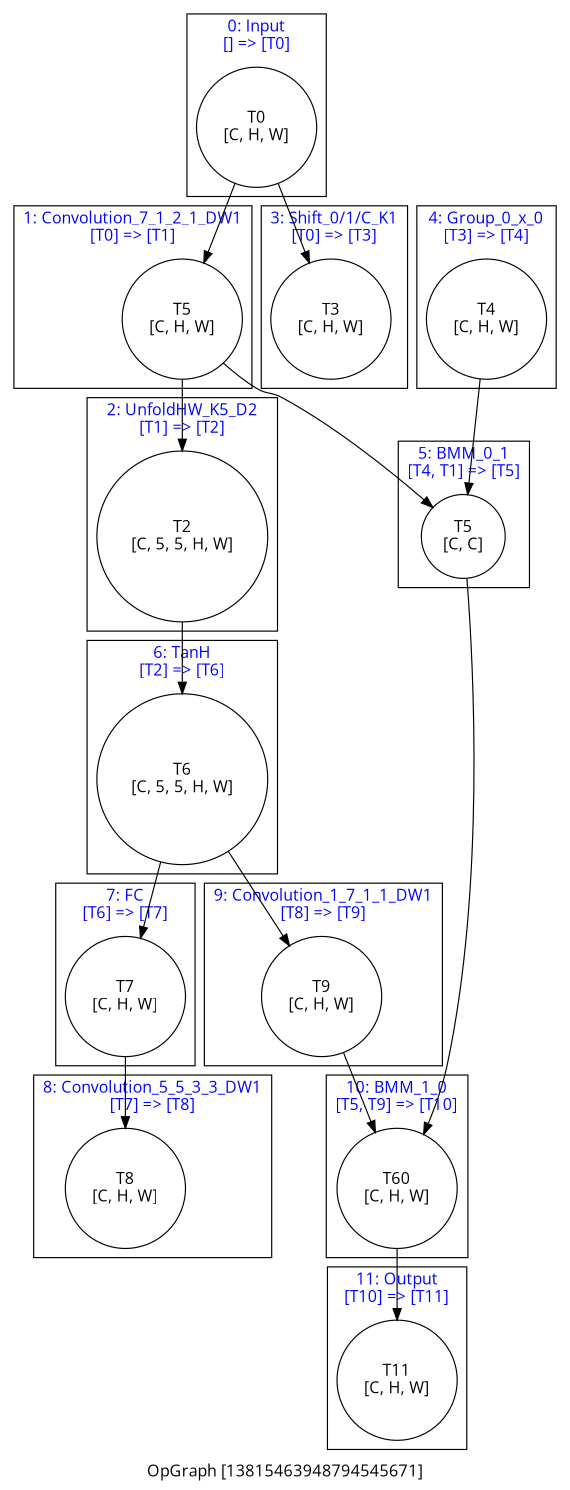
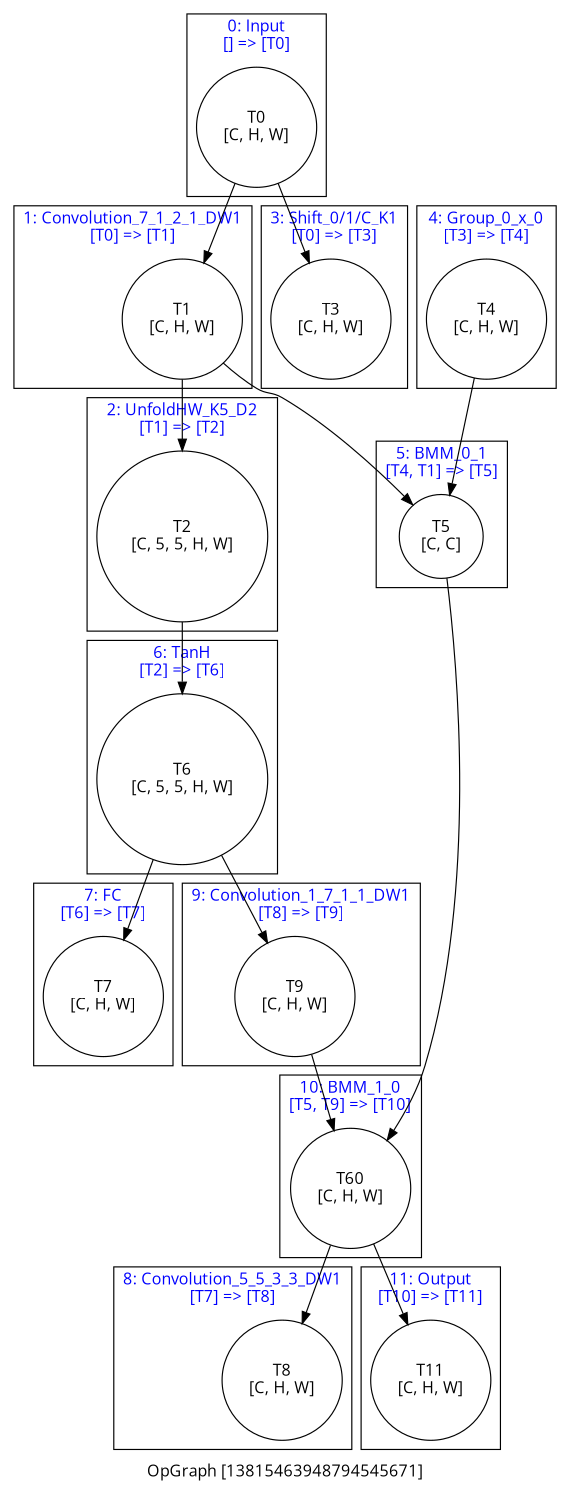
(182, 319) -> (182, 319)
(125, 1086) -> (318, 1279)
